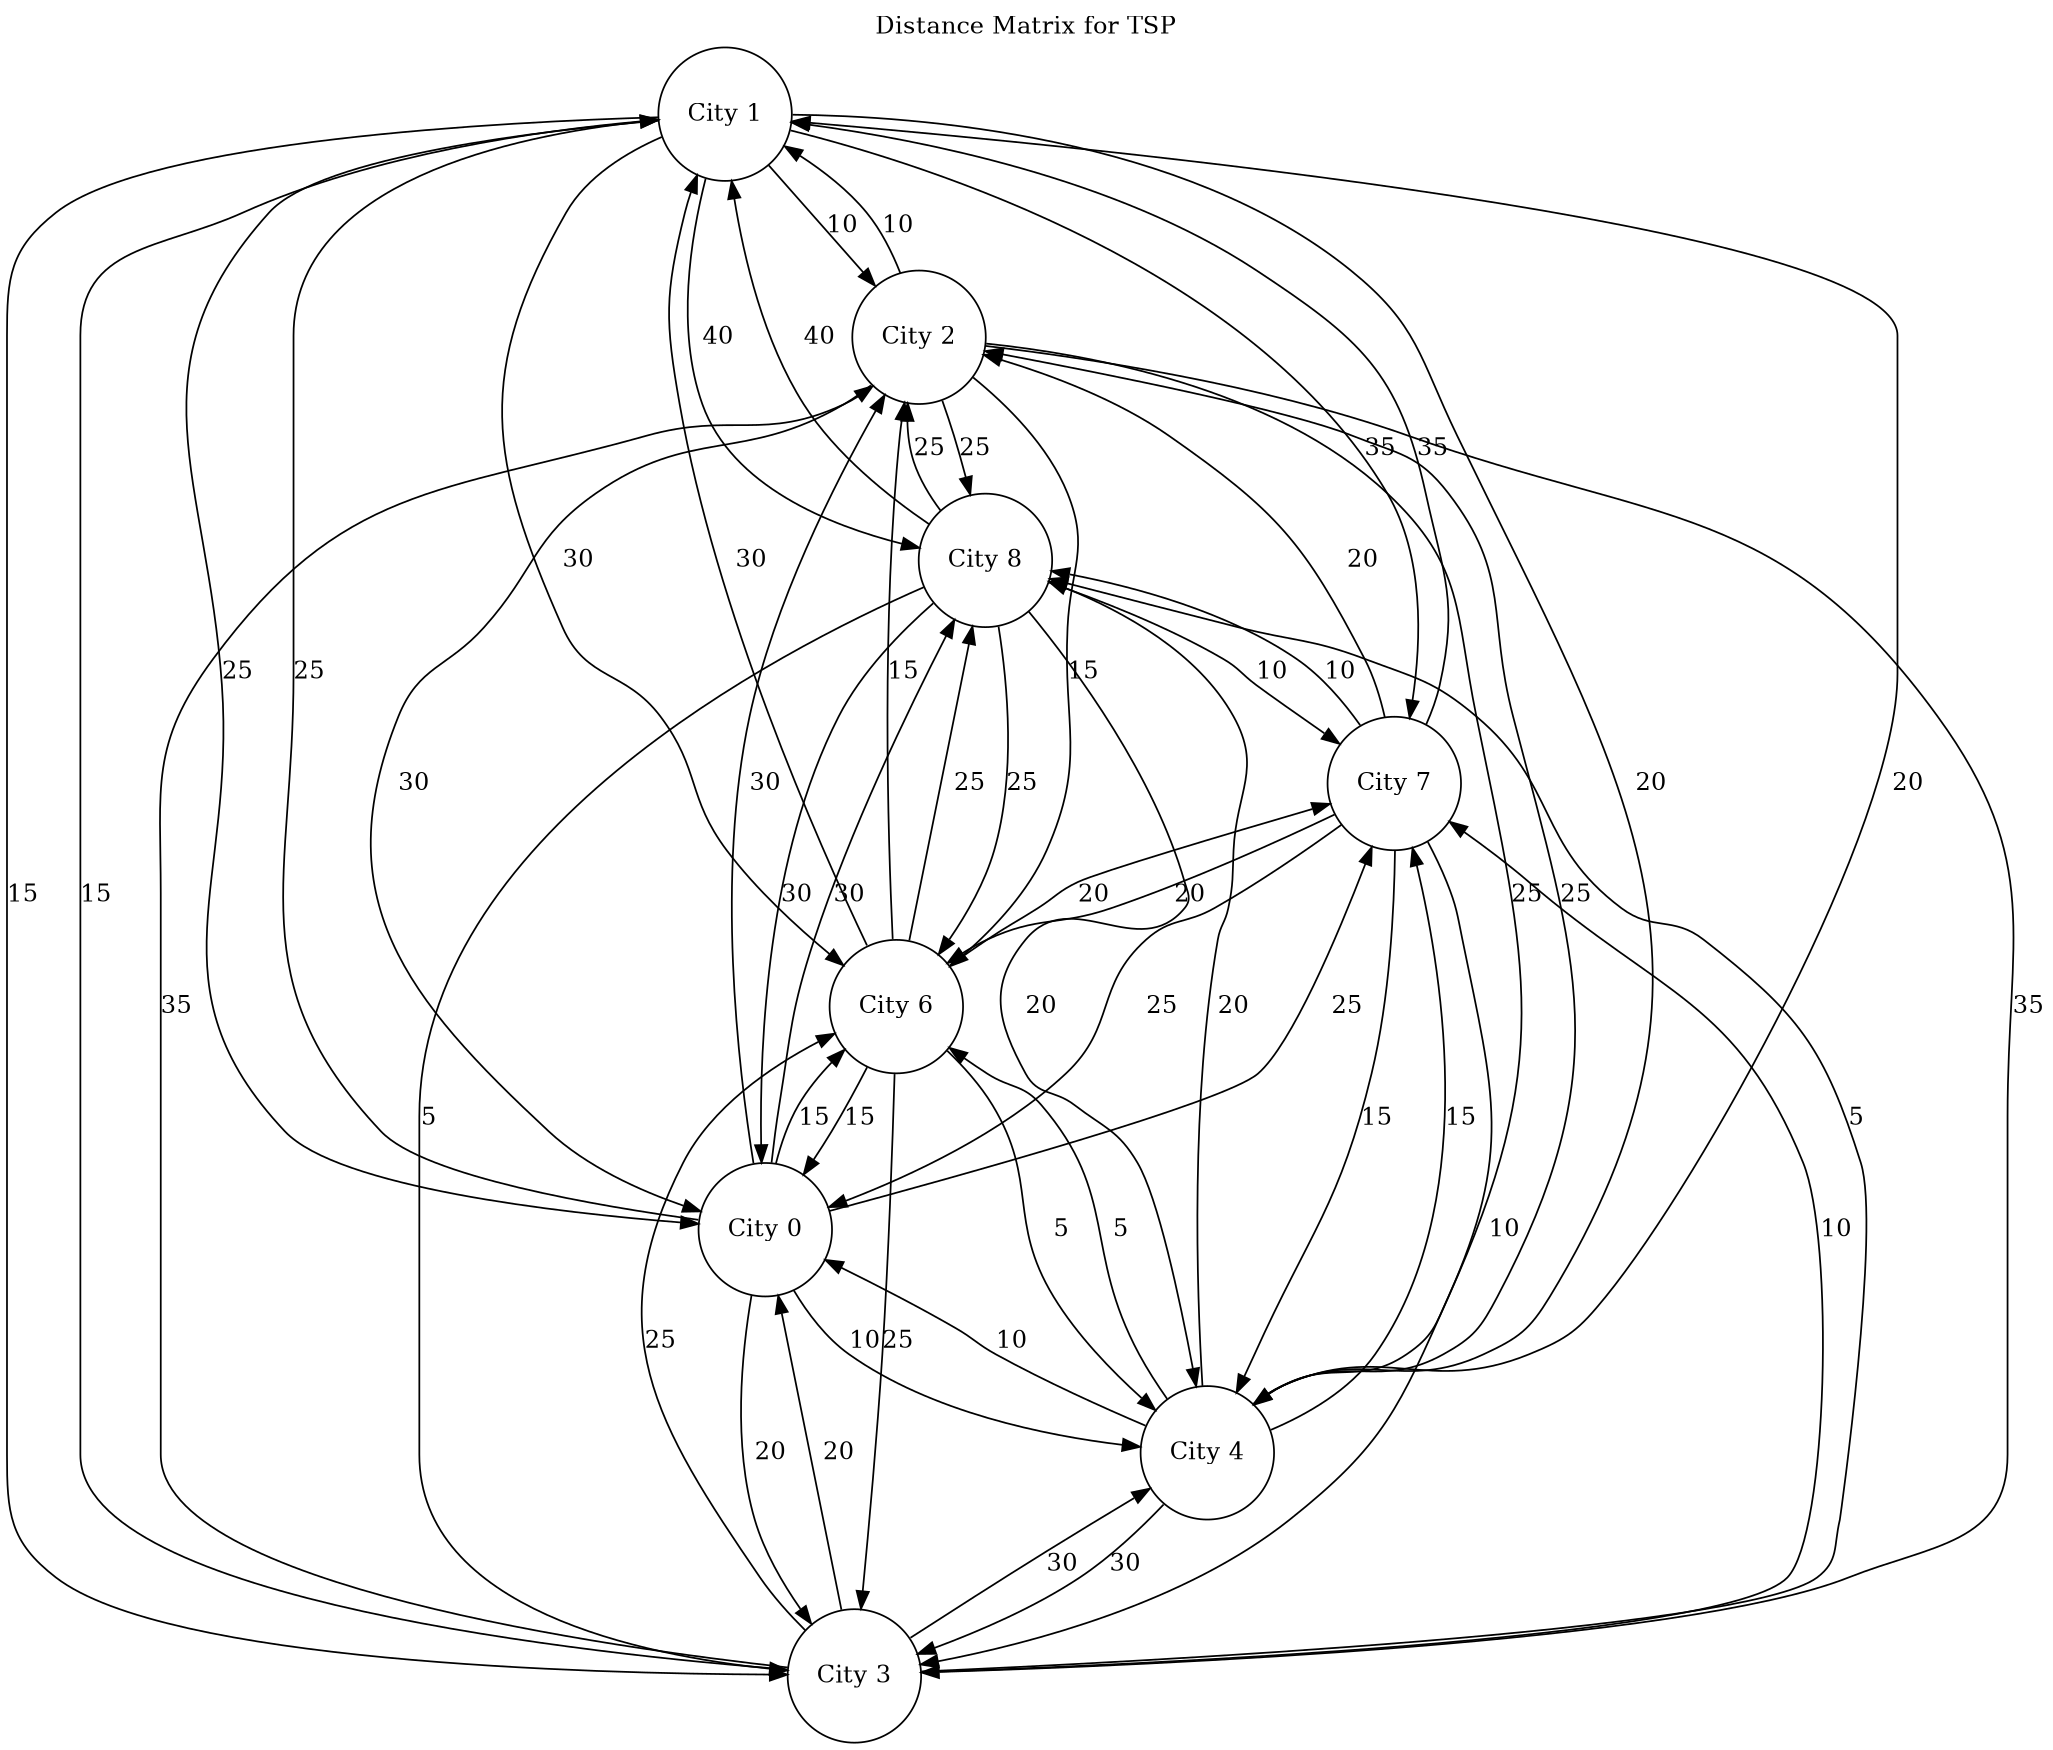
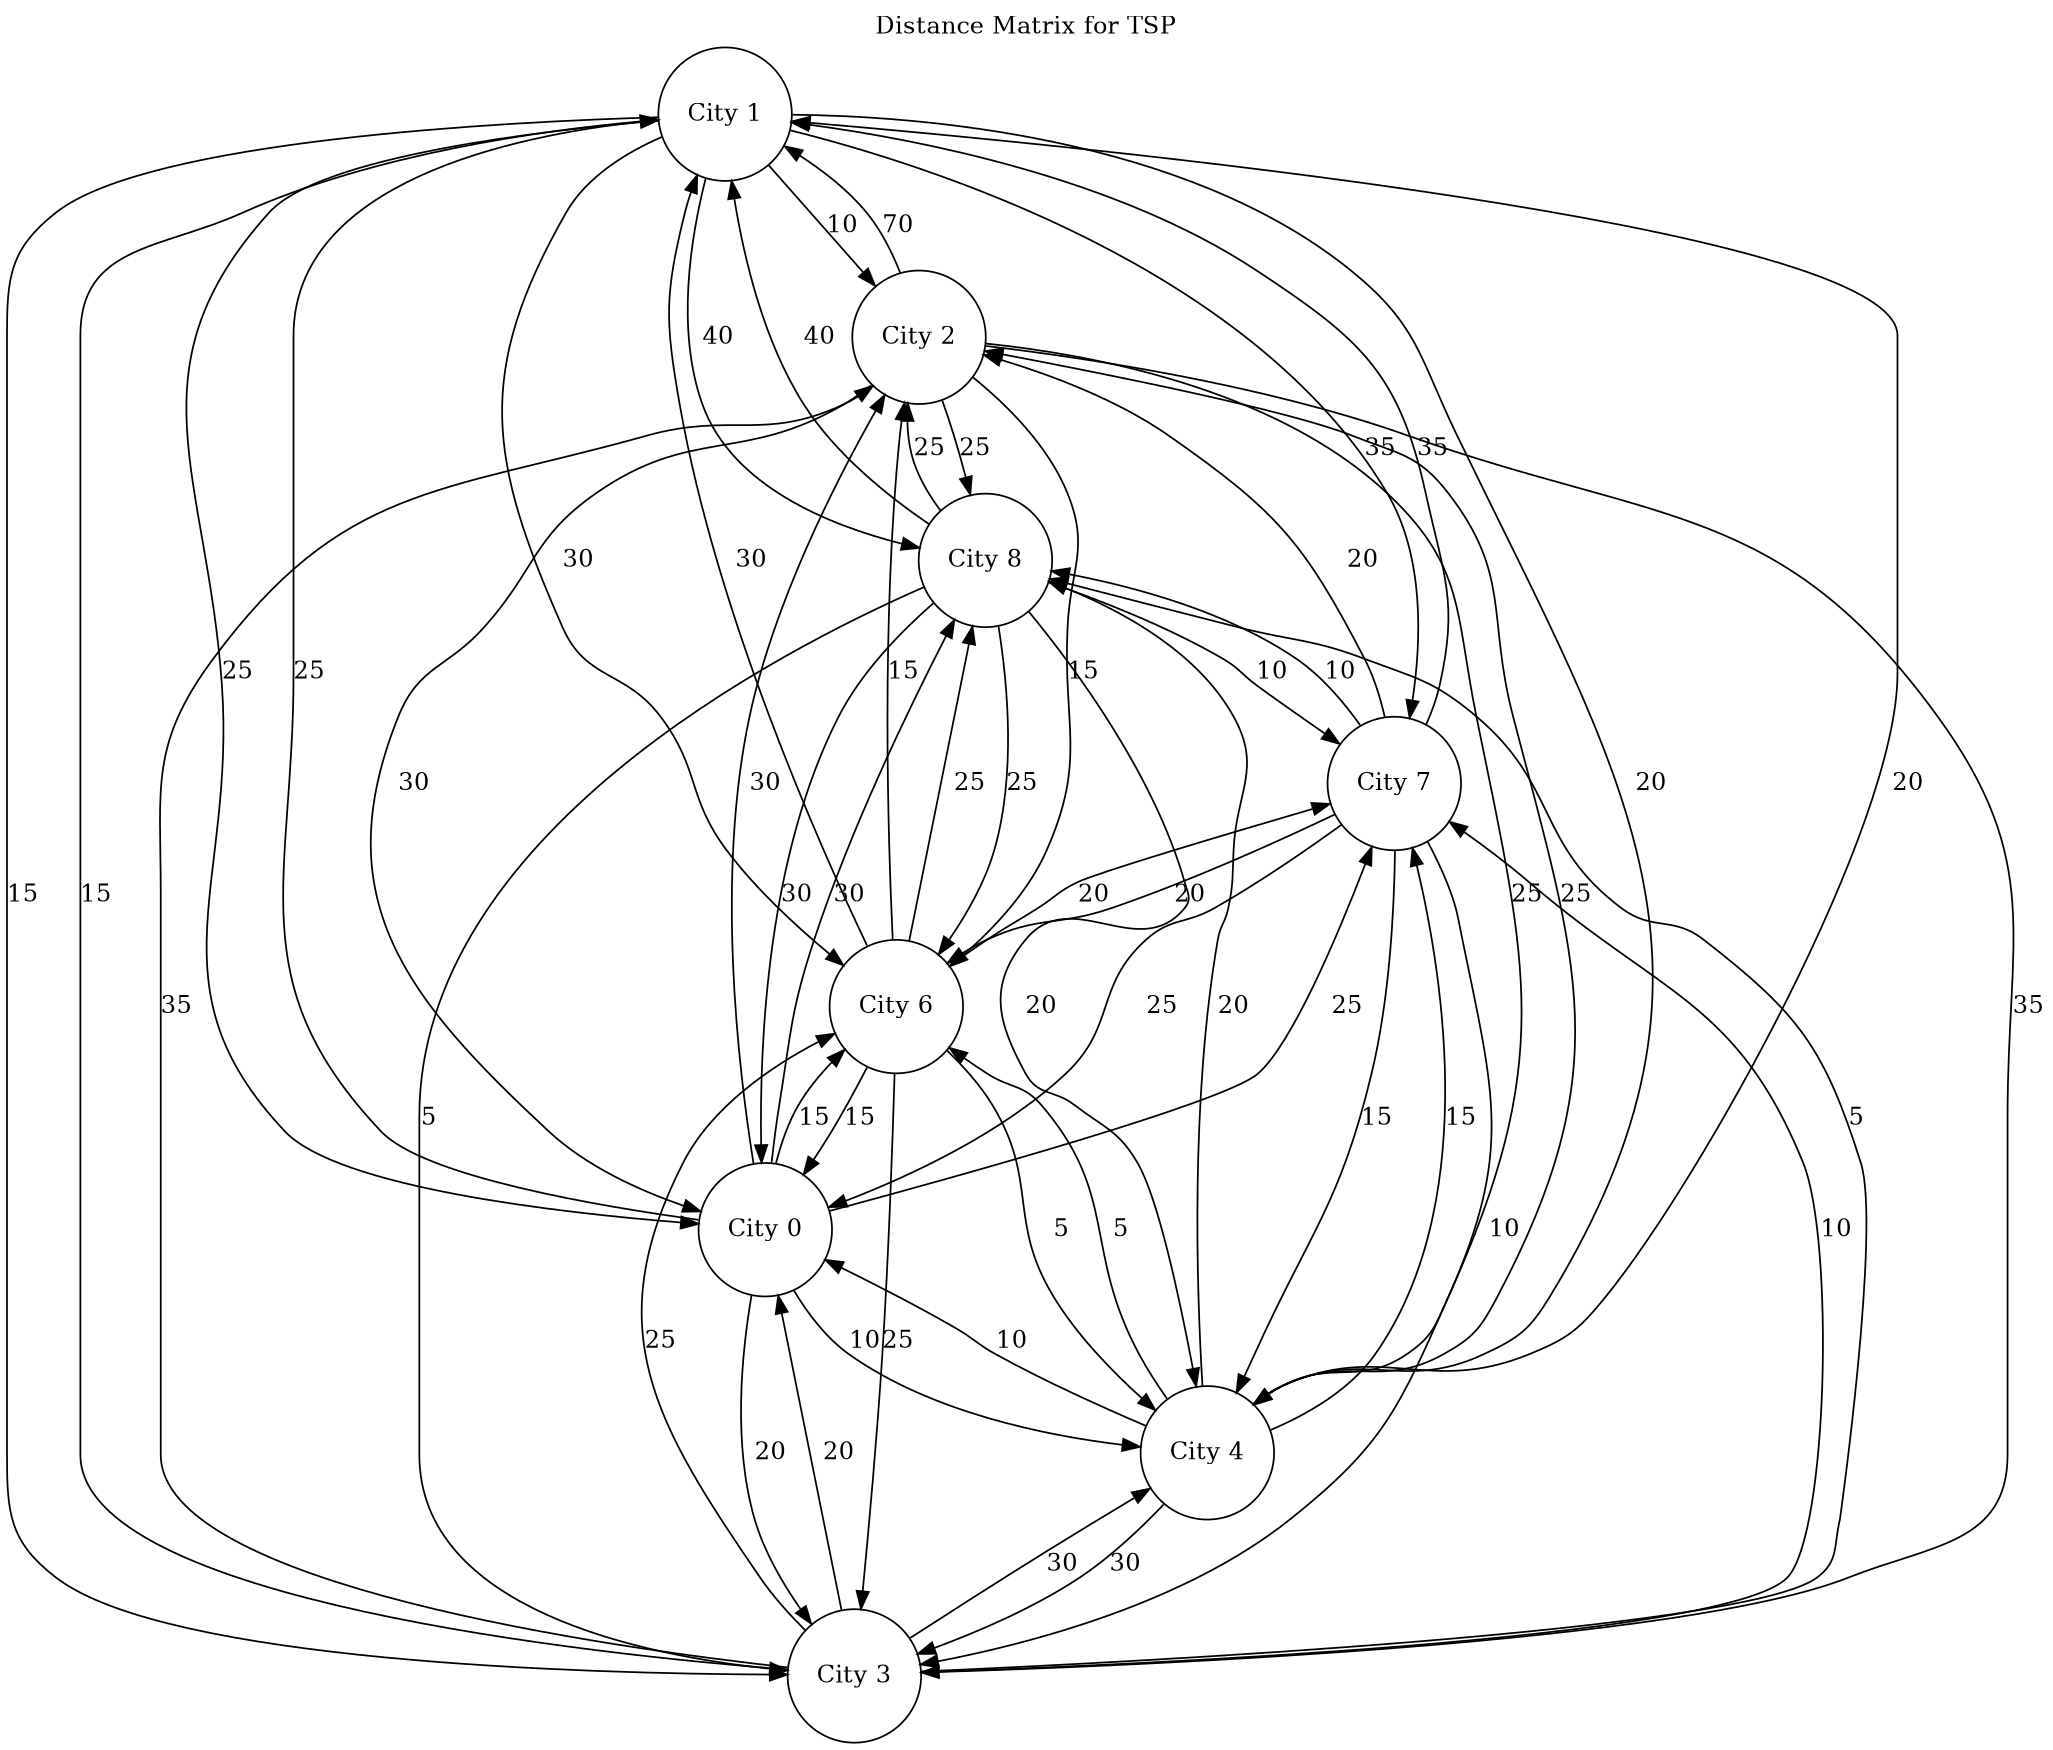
(899, 226) -> (899, 226)
